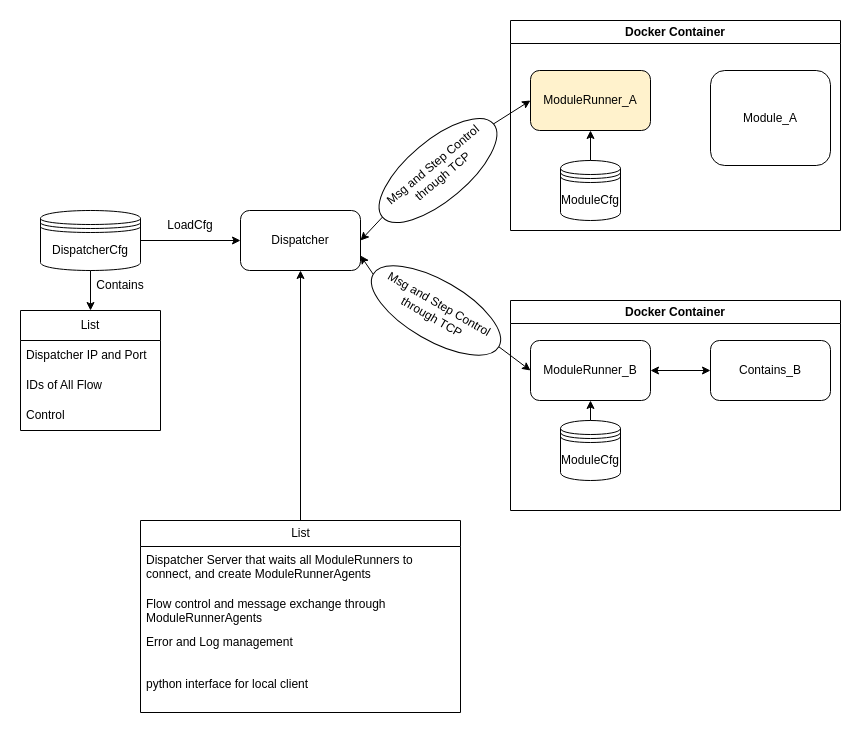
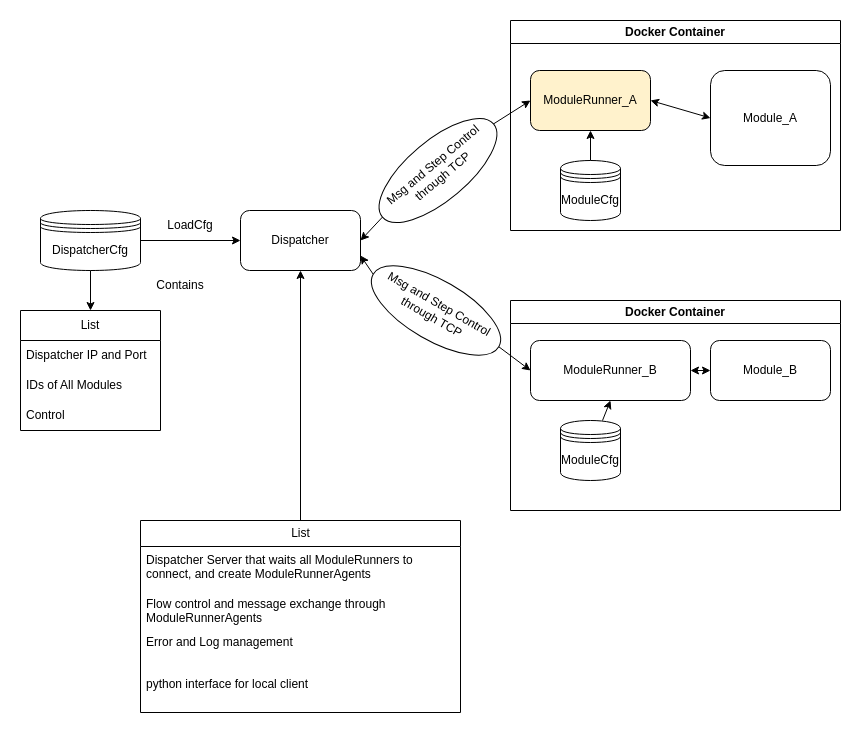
none -> (680, 109)
(121, 286) -> (181, 286)
(591, 371) -> (611, 371)
(771, 371) -> (771, 371)
(68, 386) -> (78, 386)
